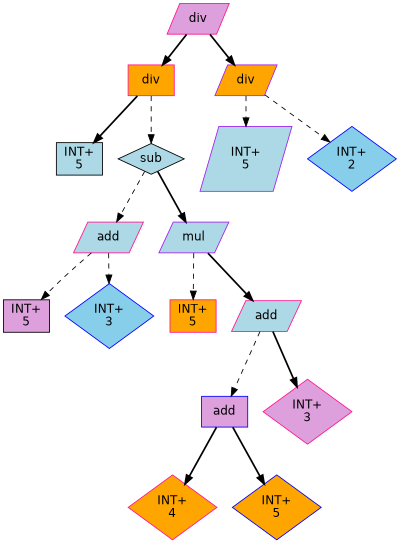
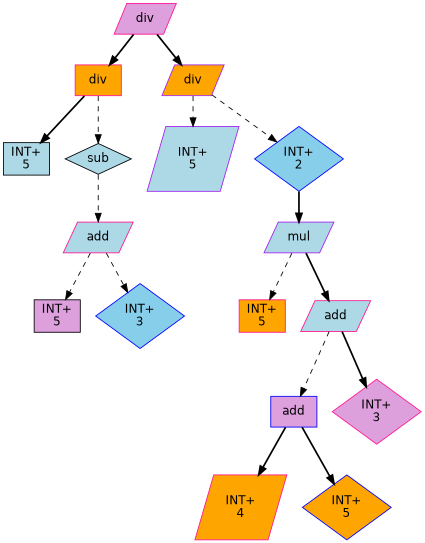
(170, 193) -> (299, 202)
(173, 507) -> (241, 507)
